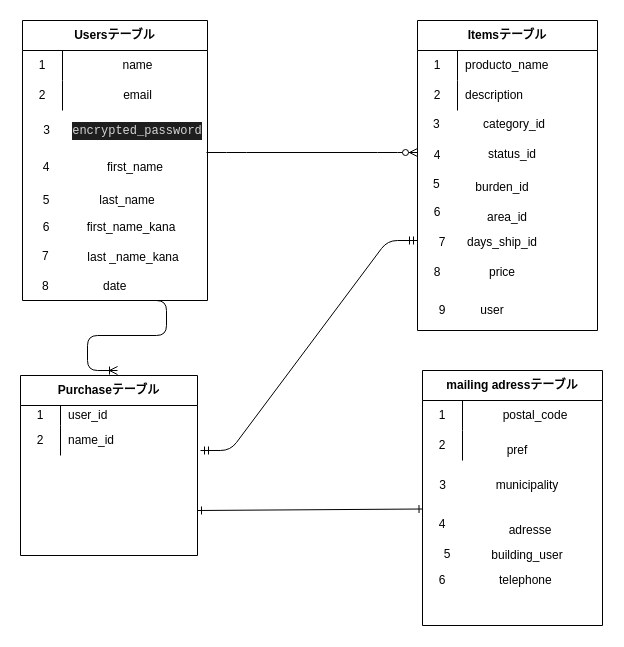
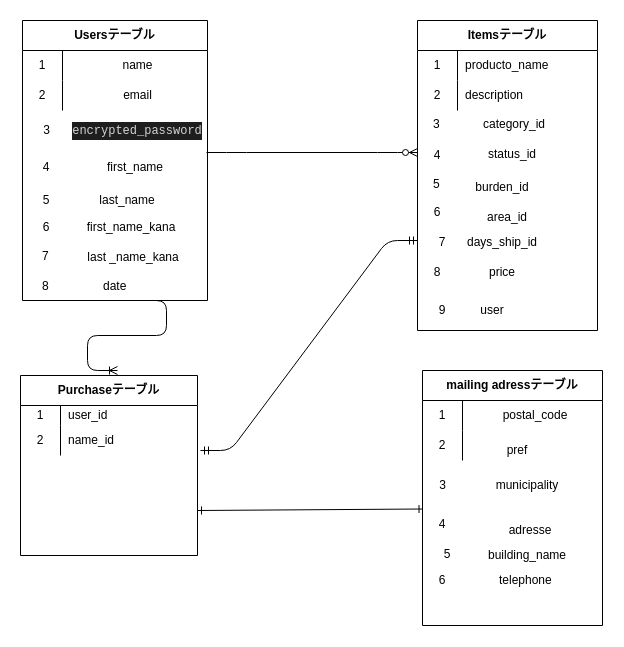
(528, 556) -> (528, 556)
